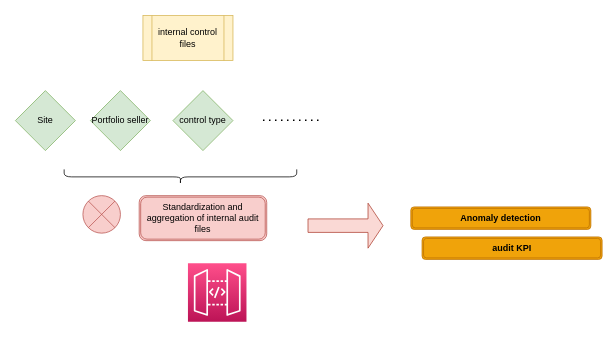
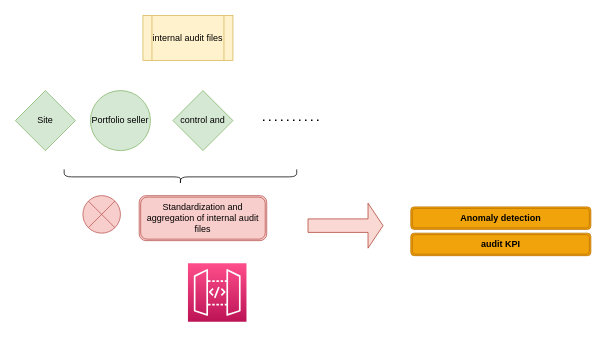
(188, 38) -> (188, 38)
(120, 120) -> (120, 120)
(203, 120) -> (203, 120)
(512, 248) -> (501, 244)
